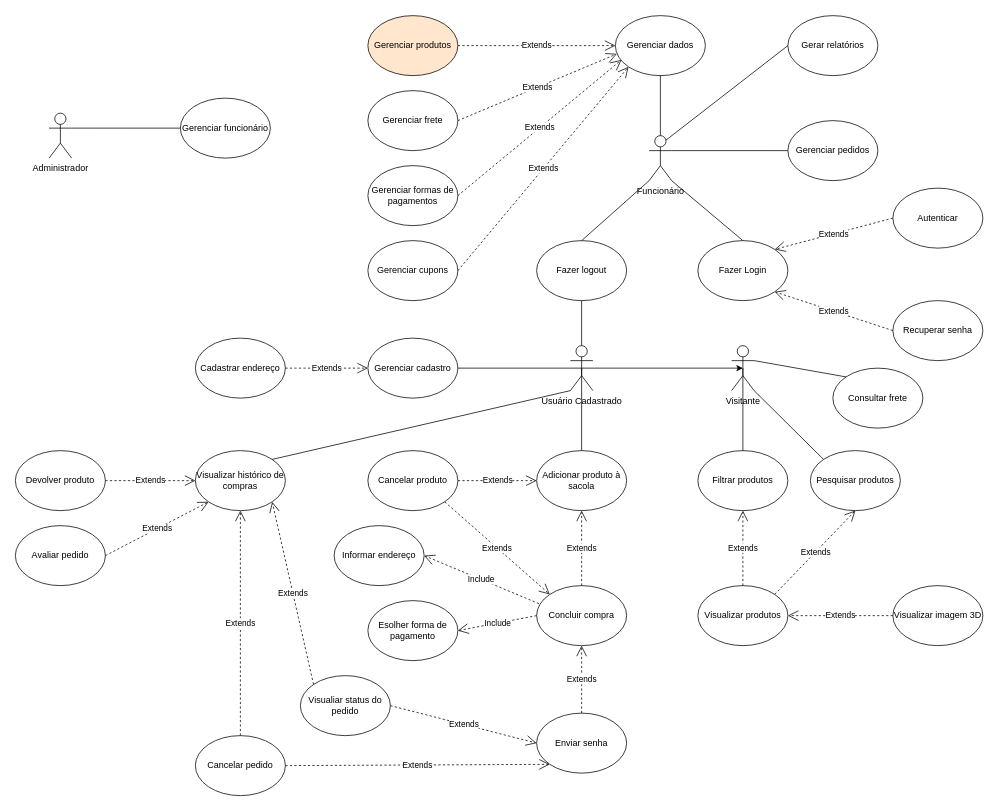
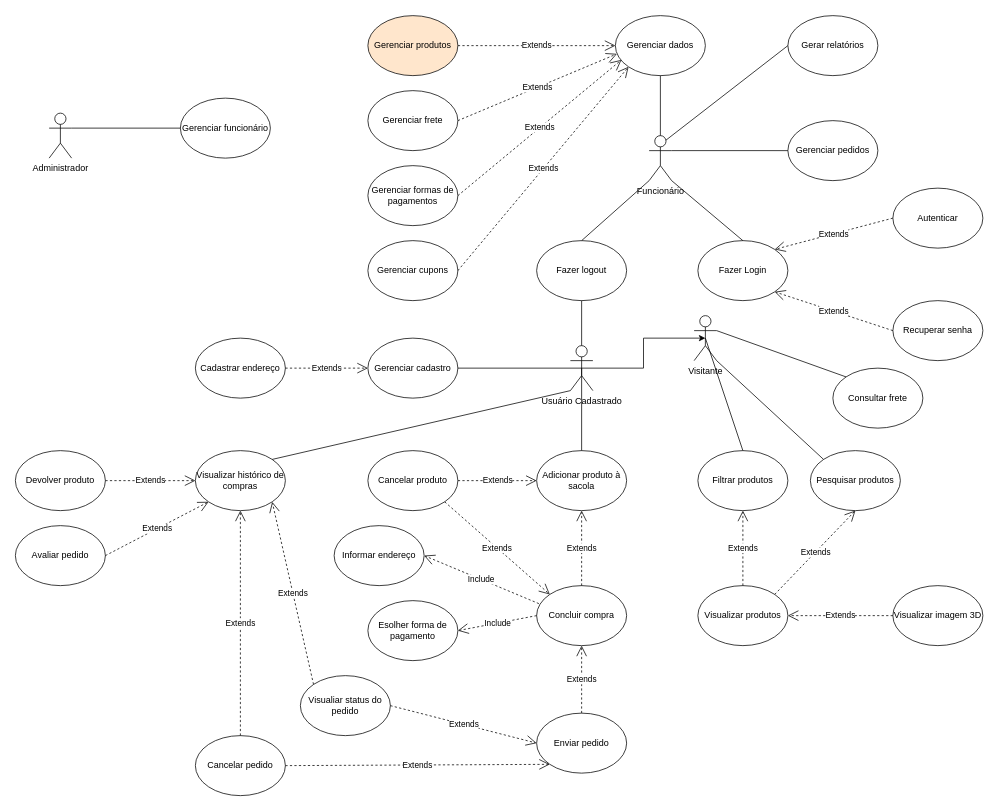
(743, 368) -> (705, 338)
(582, 743) -> (582, 743)
